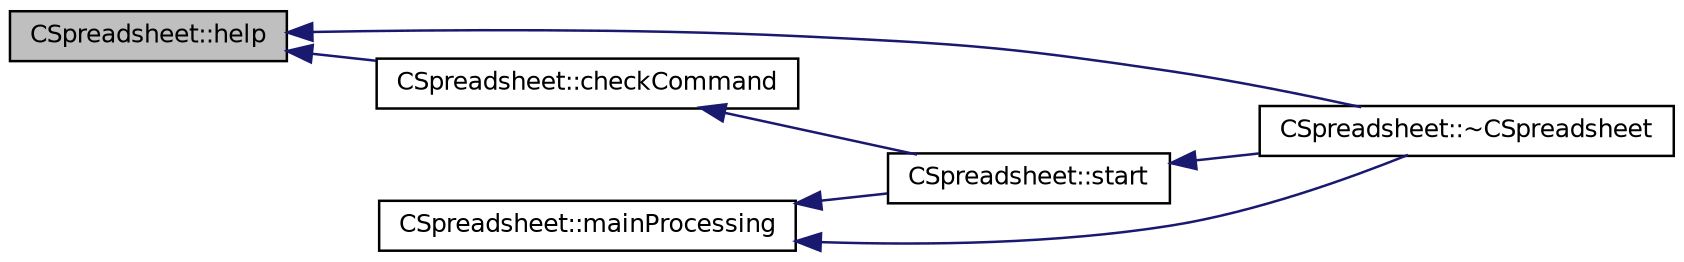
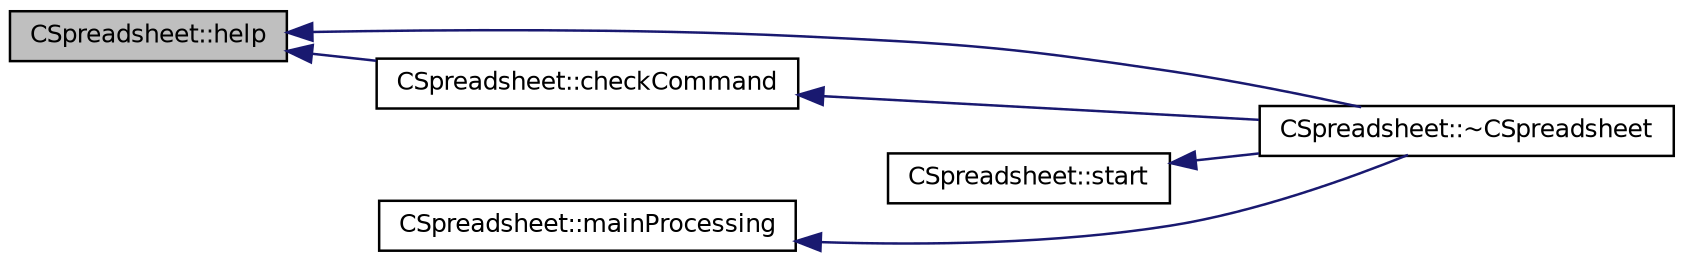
(821, 134) -> (1041, 108)
(854, 197) -> none
